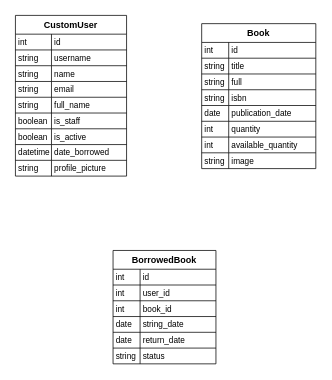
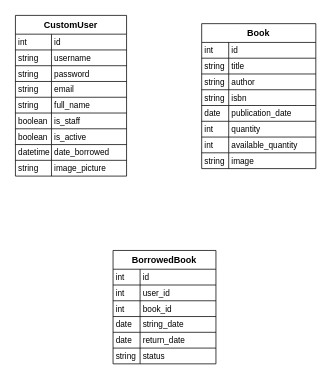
(63, 74) -> (72, 74)
(238, 82) -> (245, 82)
(85, 168) -> (82, 168)
